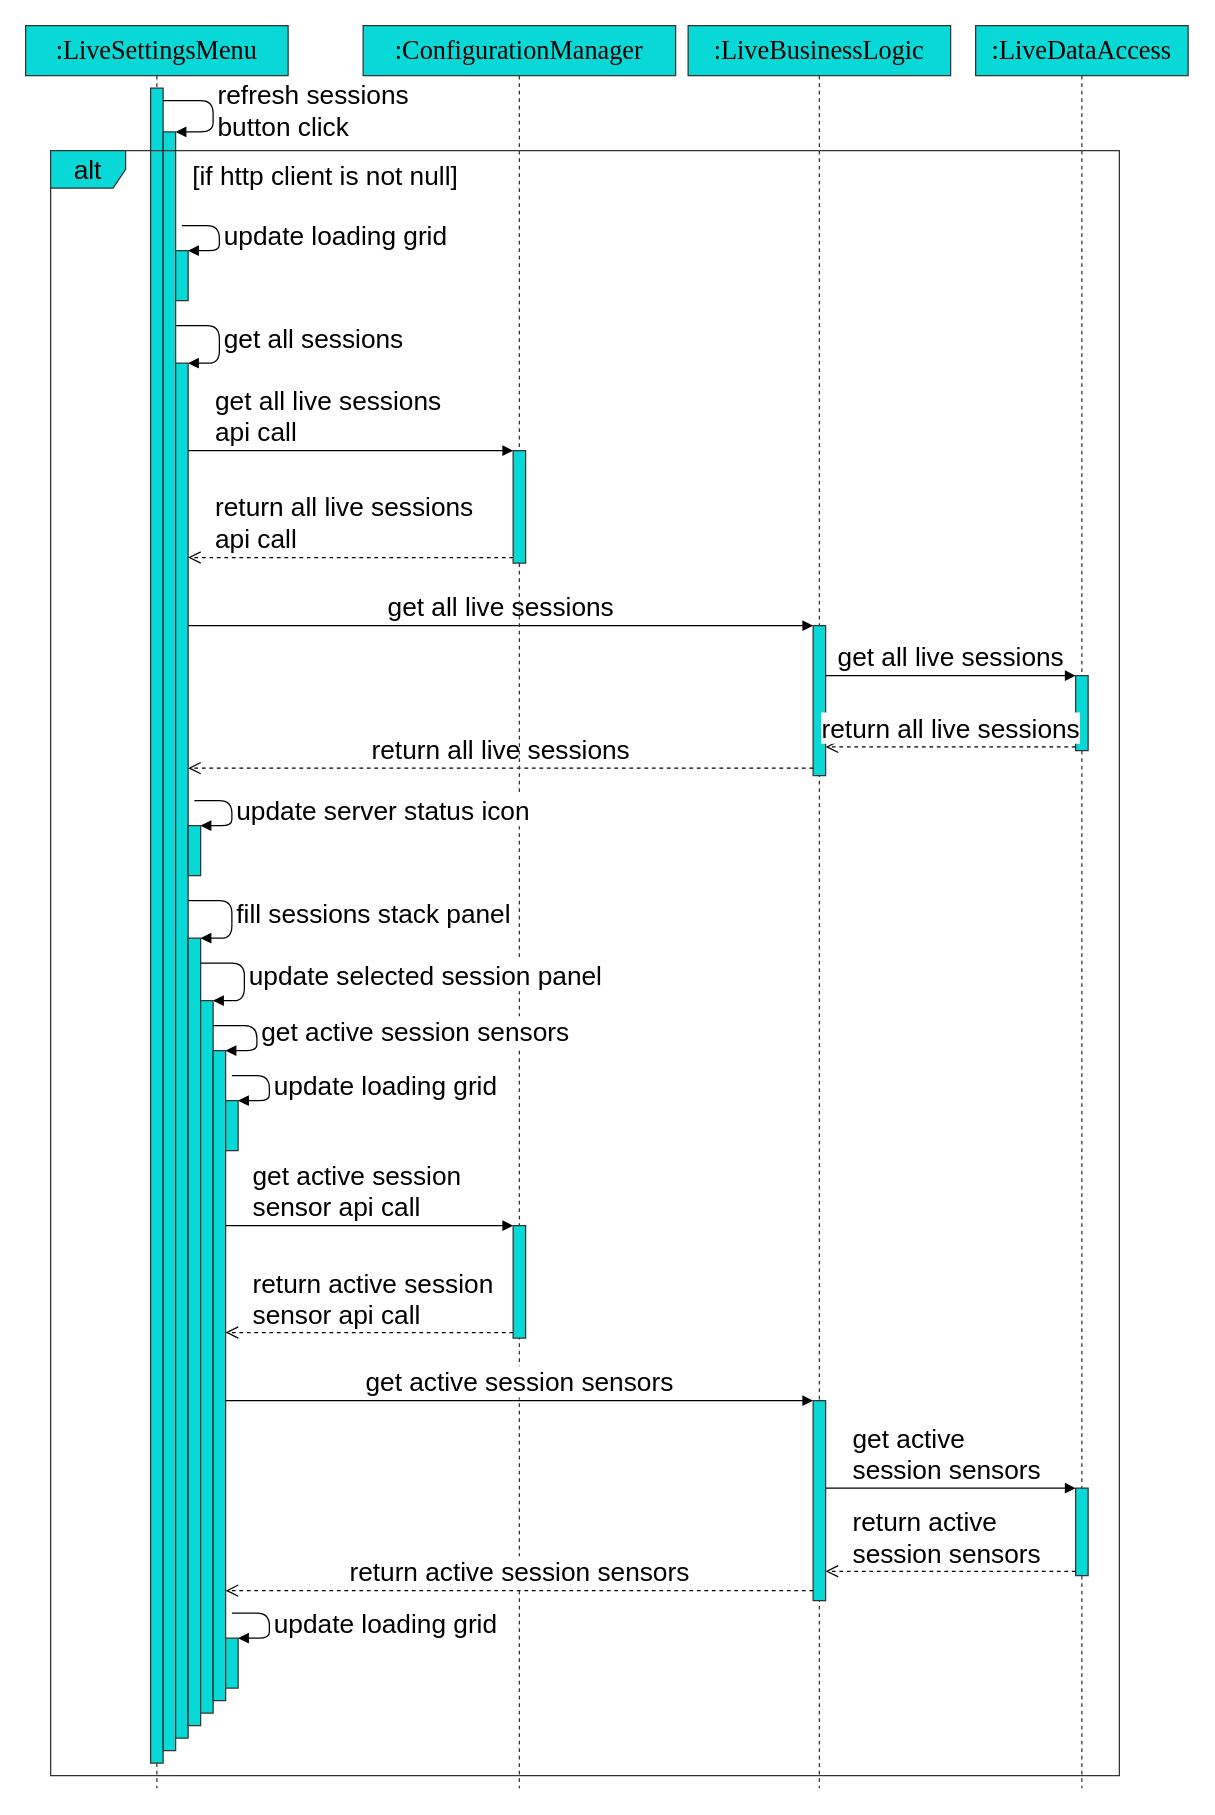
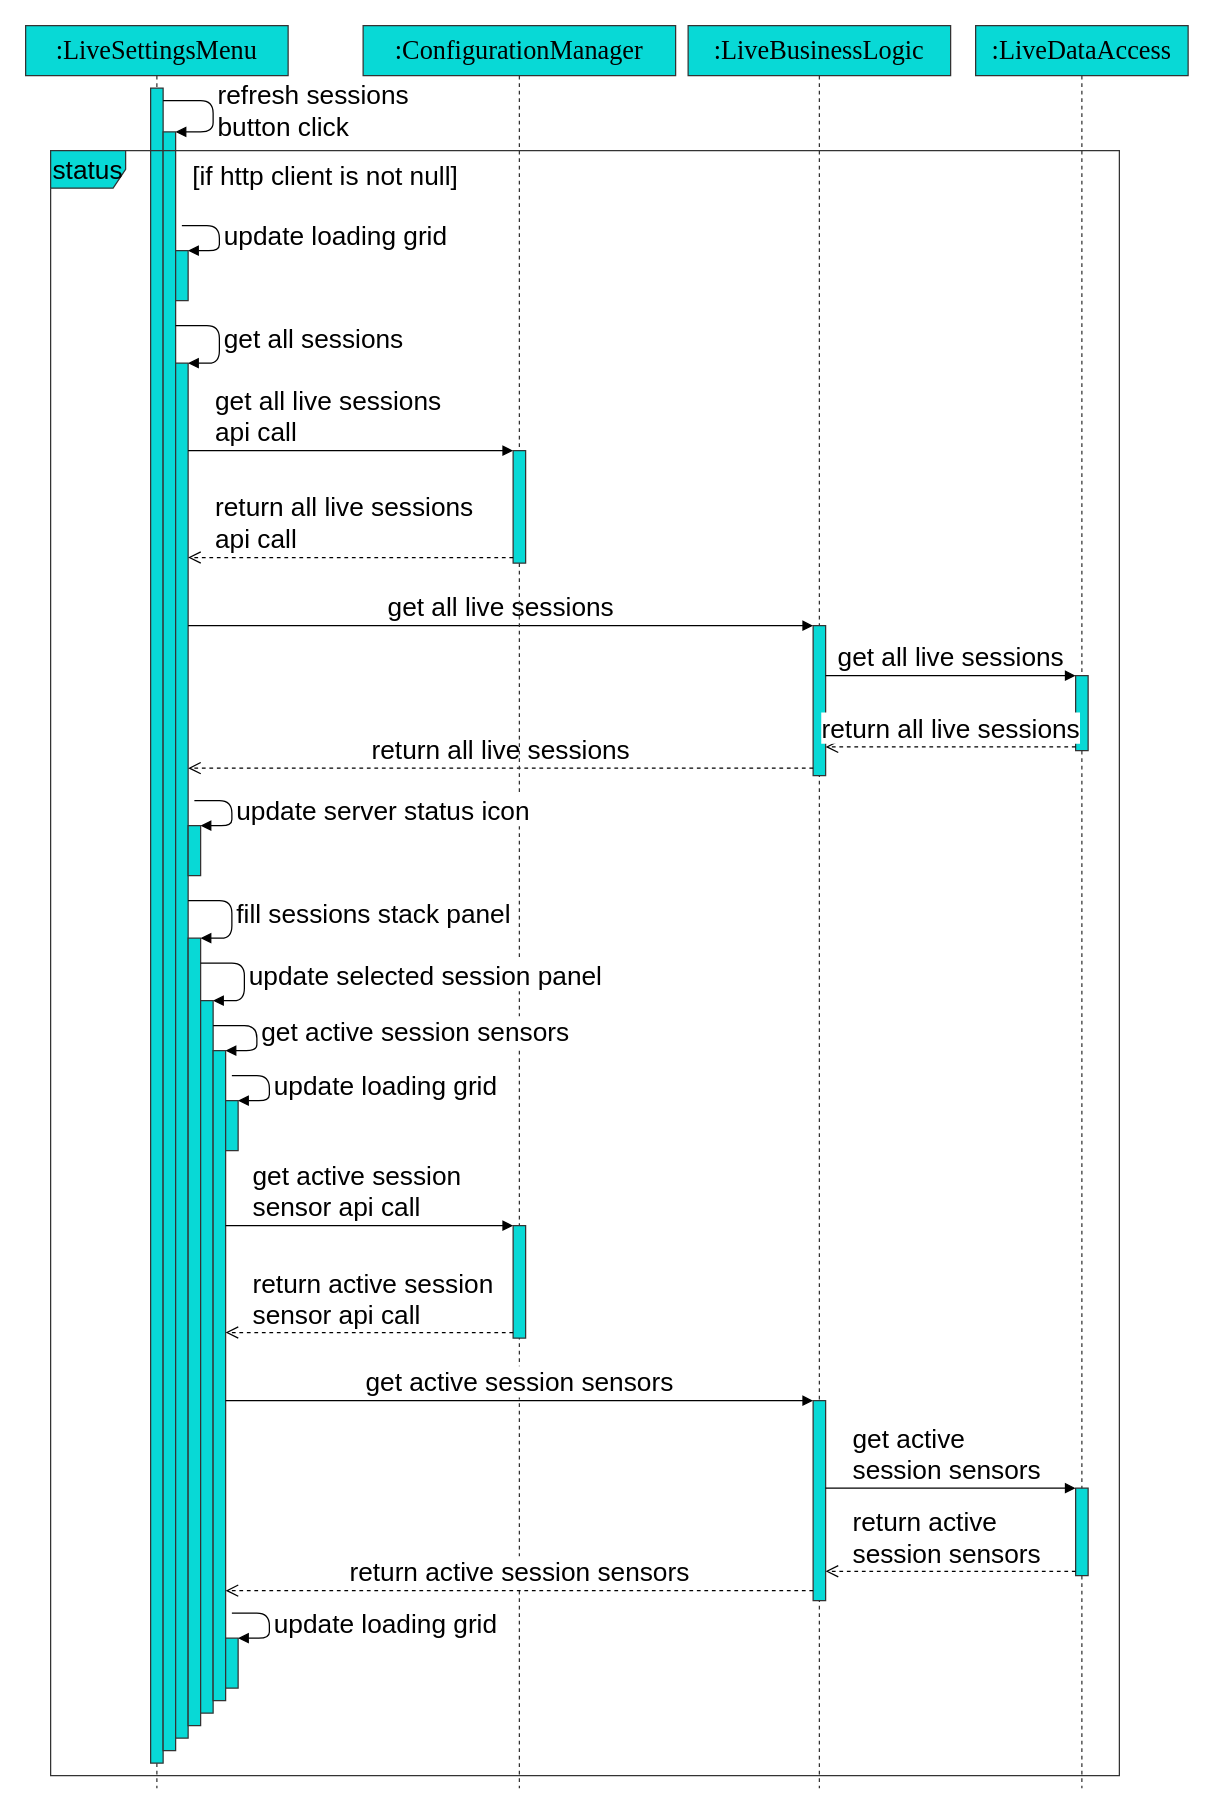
(88, 169) -> (88, 169)
